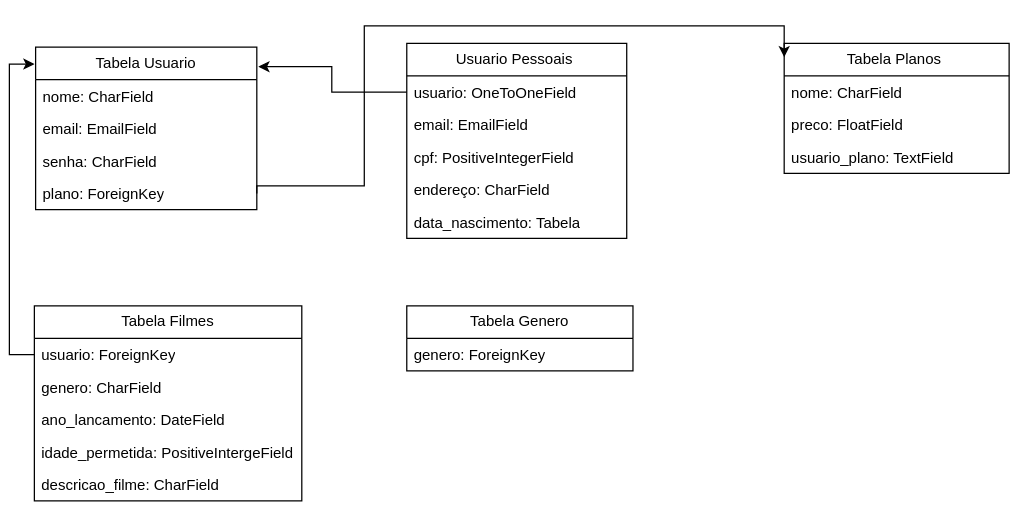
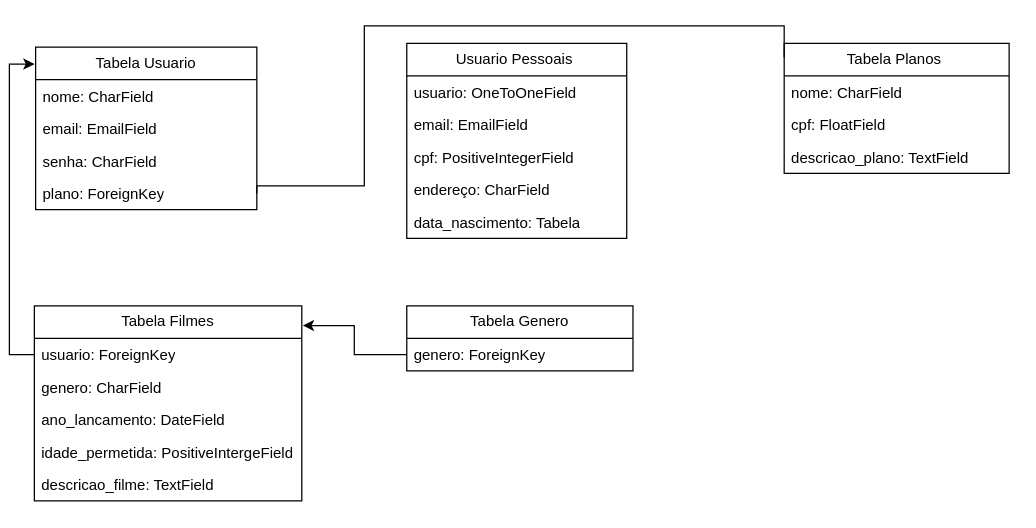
(332, 85) -> none
(364, 94) -> (364, 94)
(854, 126) -> (845, 126)
(881, 158) -> (889, 158)
none -> (354, 345)
(137, 486) -> (137, 486)
